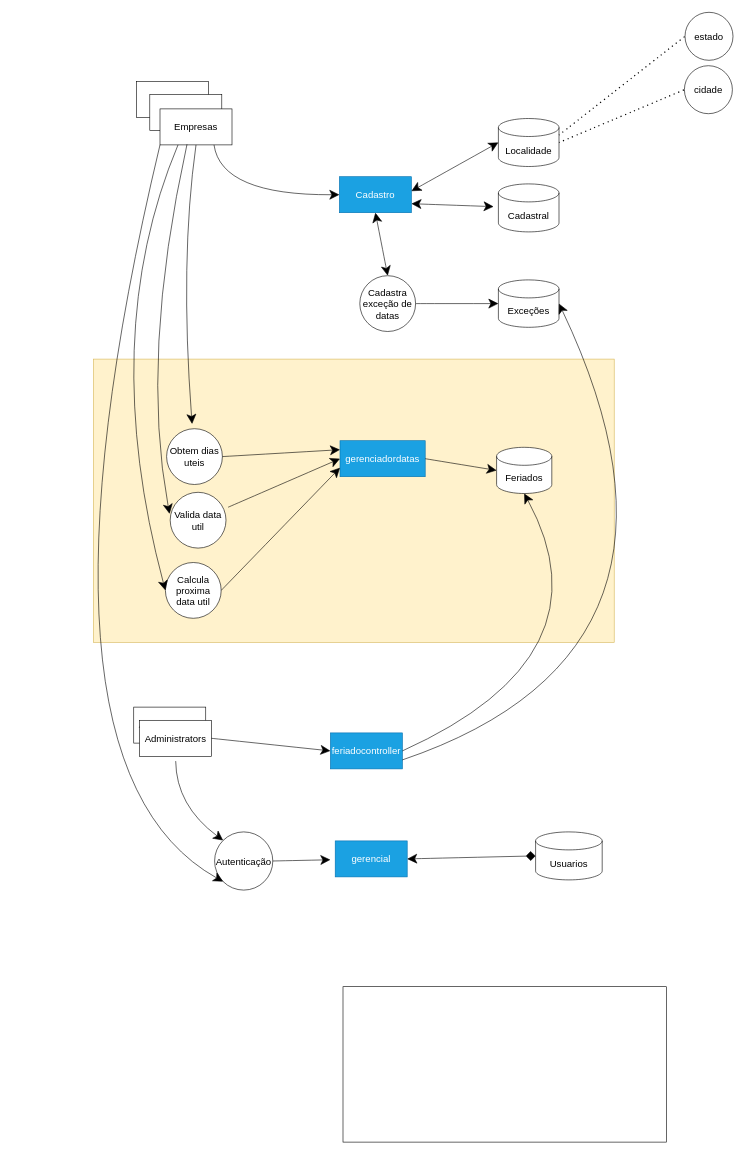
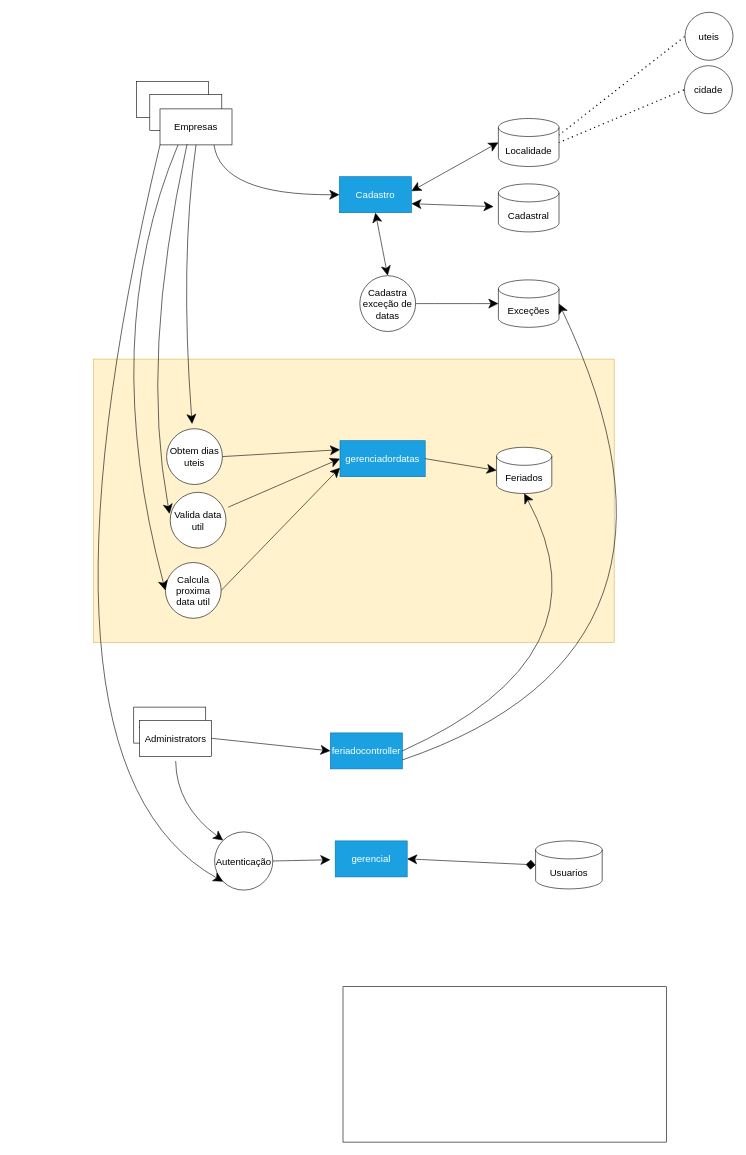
(709, 36) -> (709, 36)
(569, 856) -> (569, 865)
